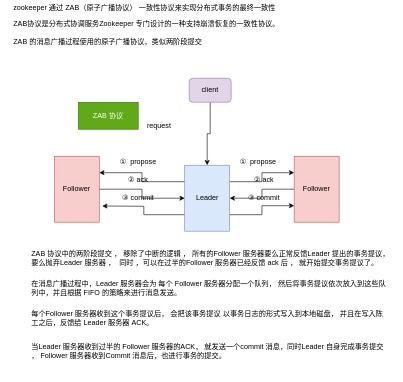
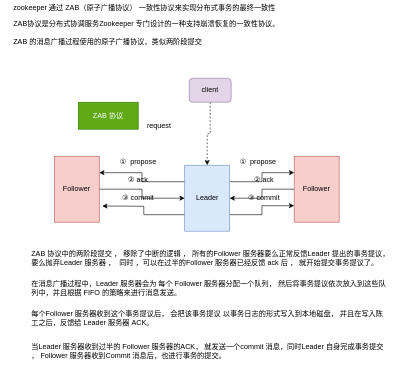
(210, 133) -> (210, 133)
